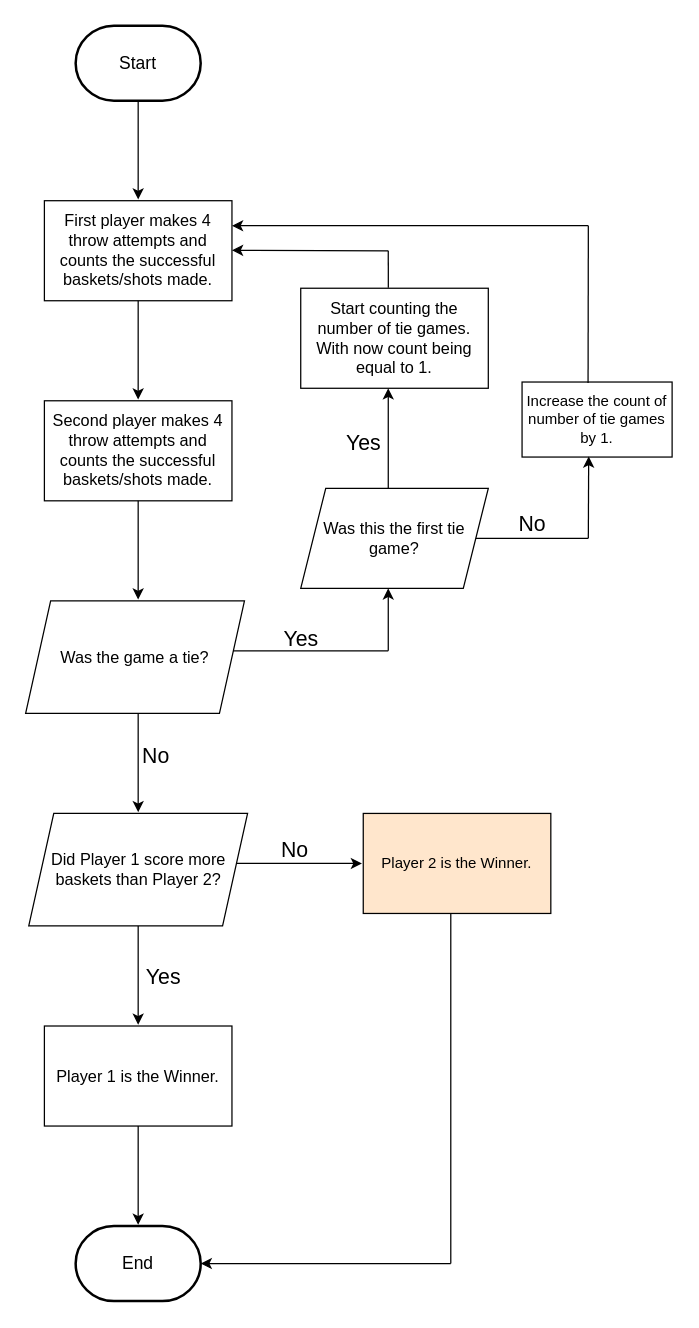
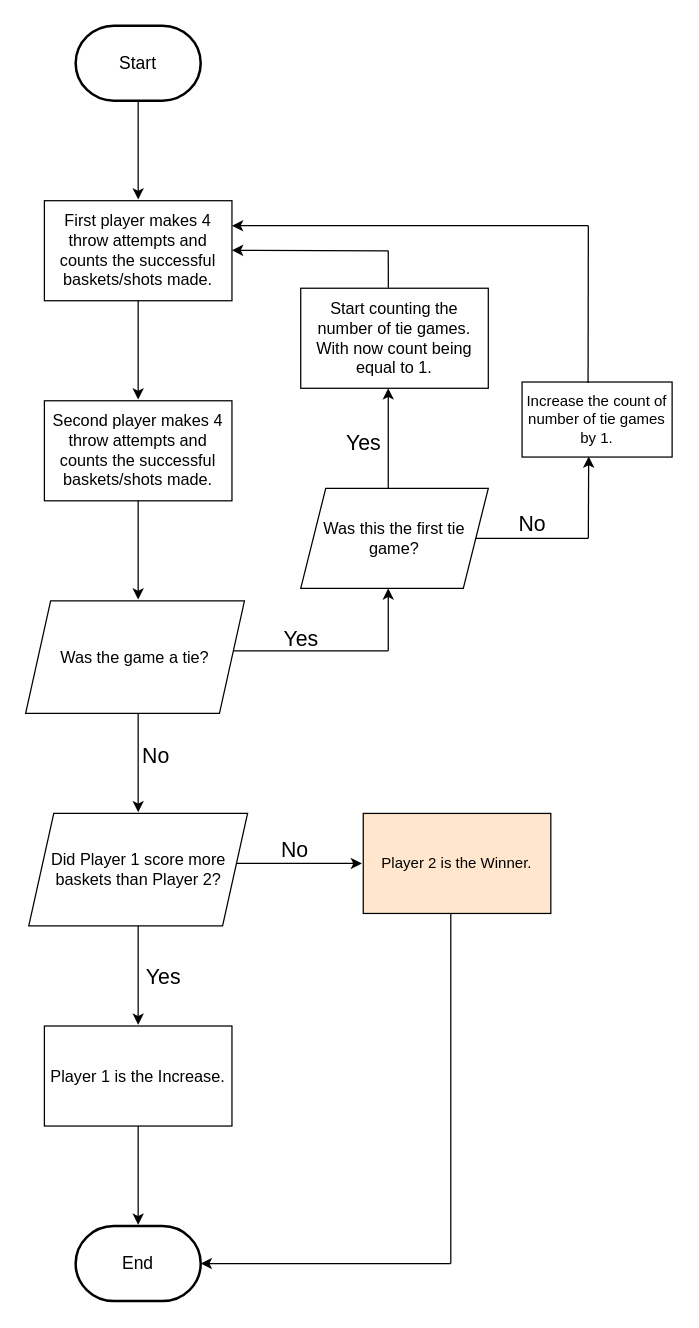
(138, 1076) -> (138, 1076)
